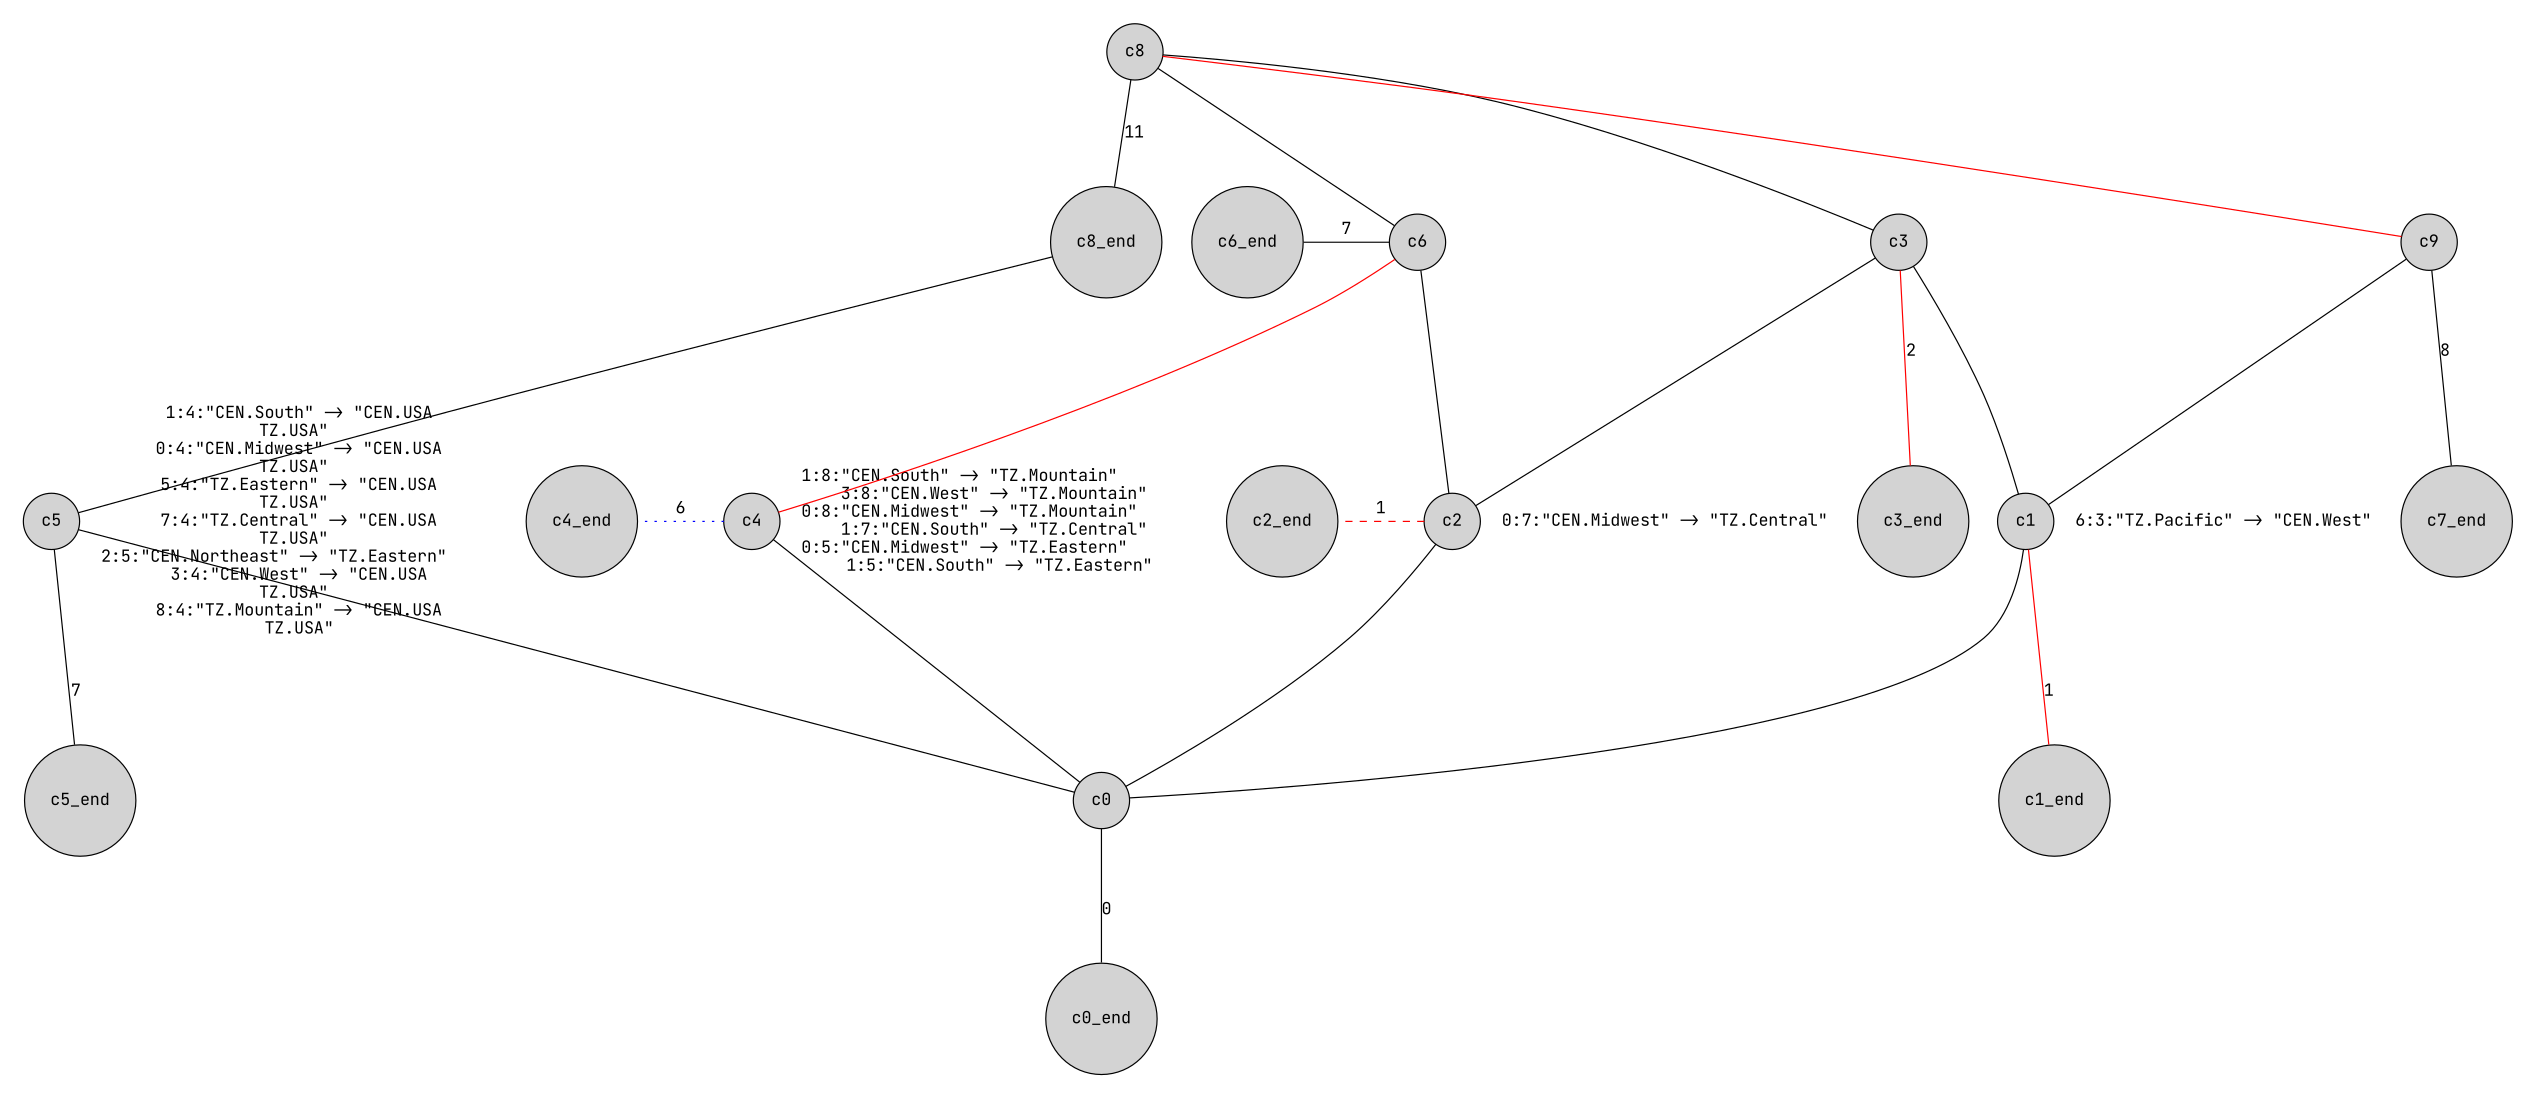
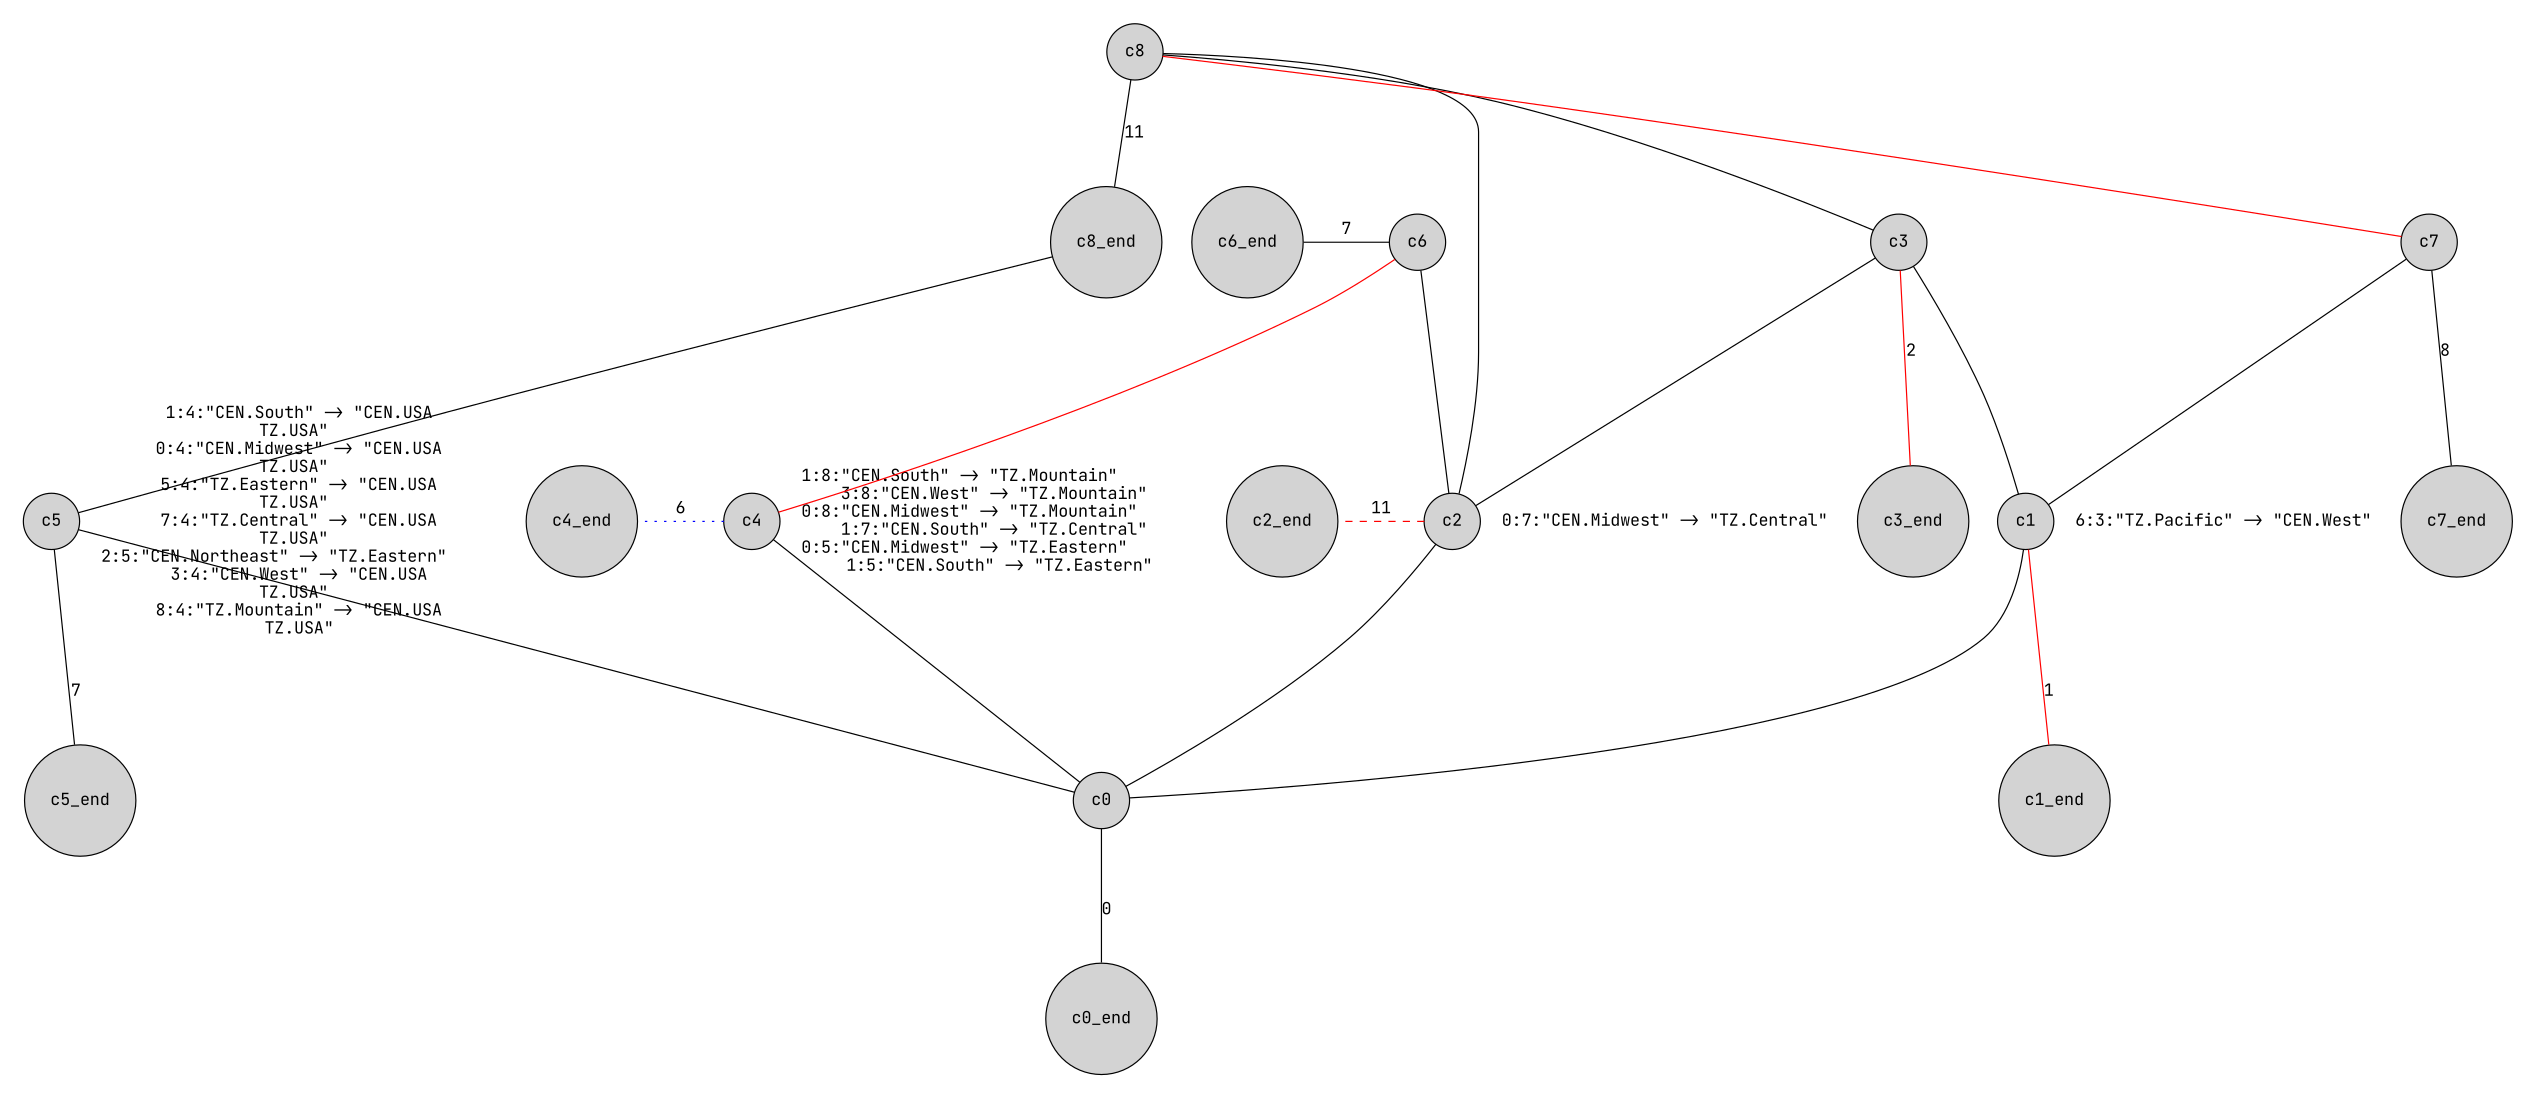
(1276, 147) -> (1479, 144)
(2429, 242) -> (2429, 242)
(1381, 509) -> (1381, 509)
